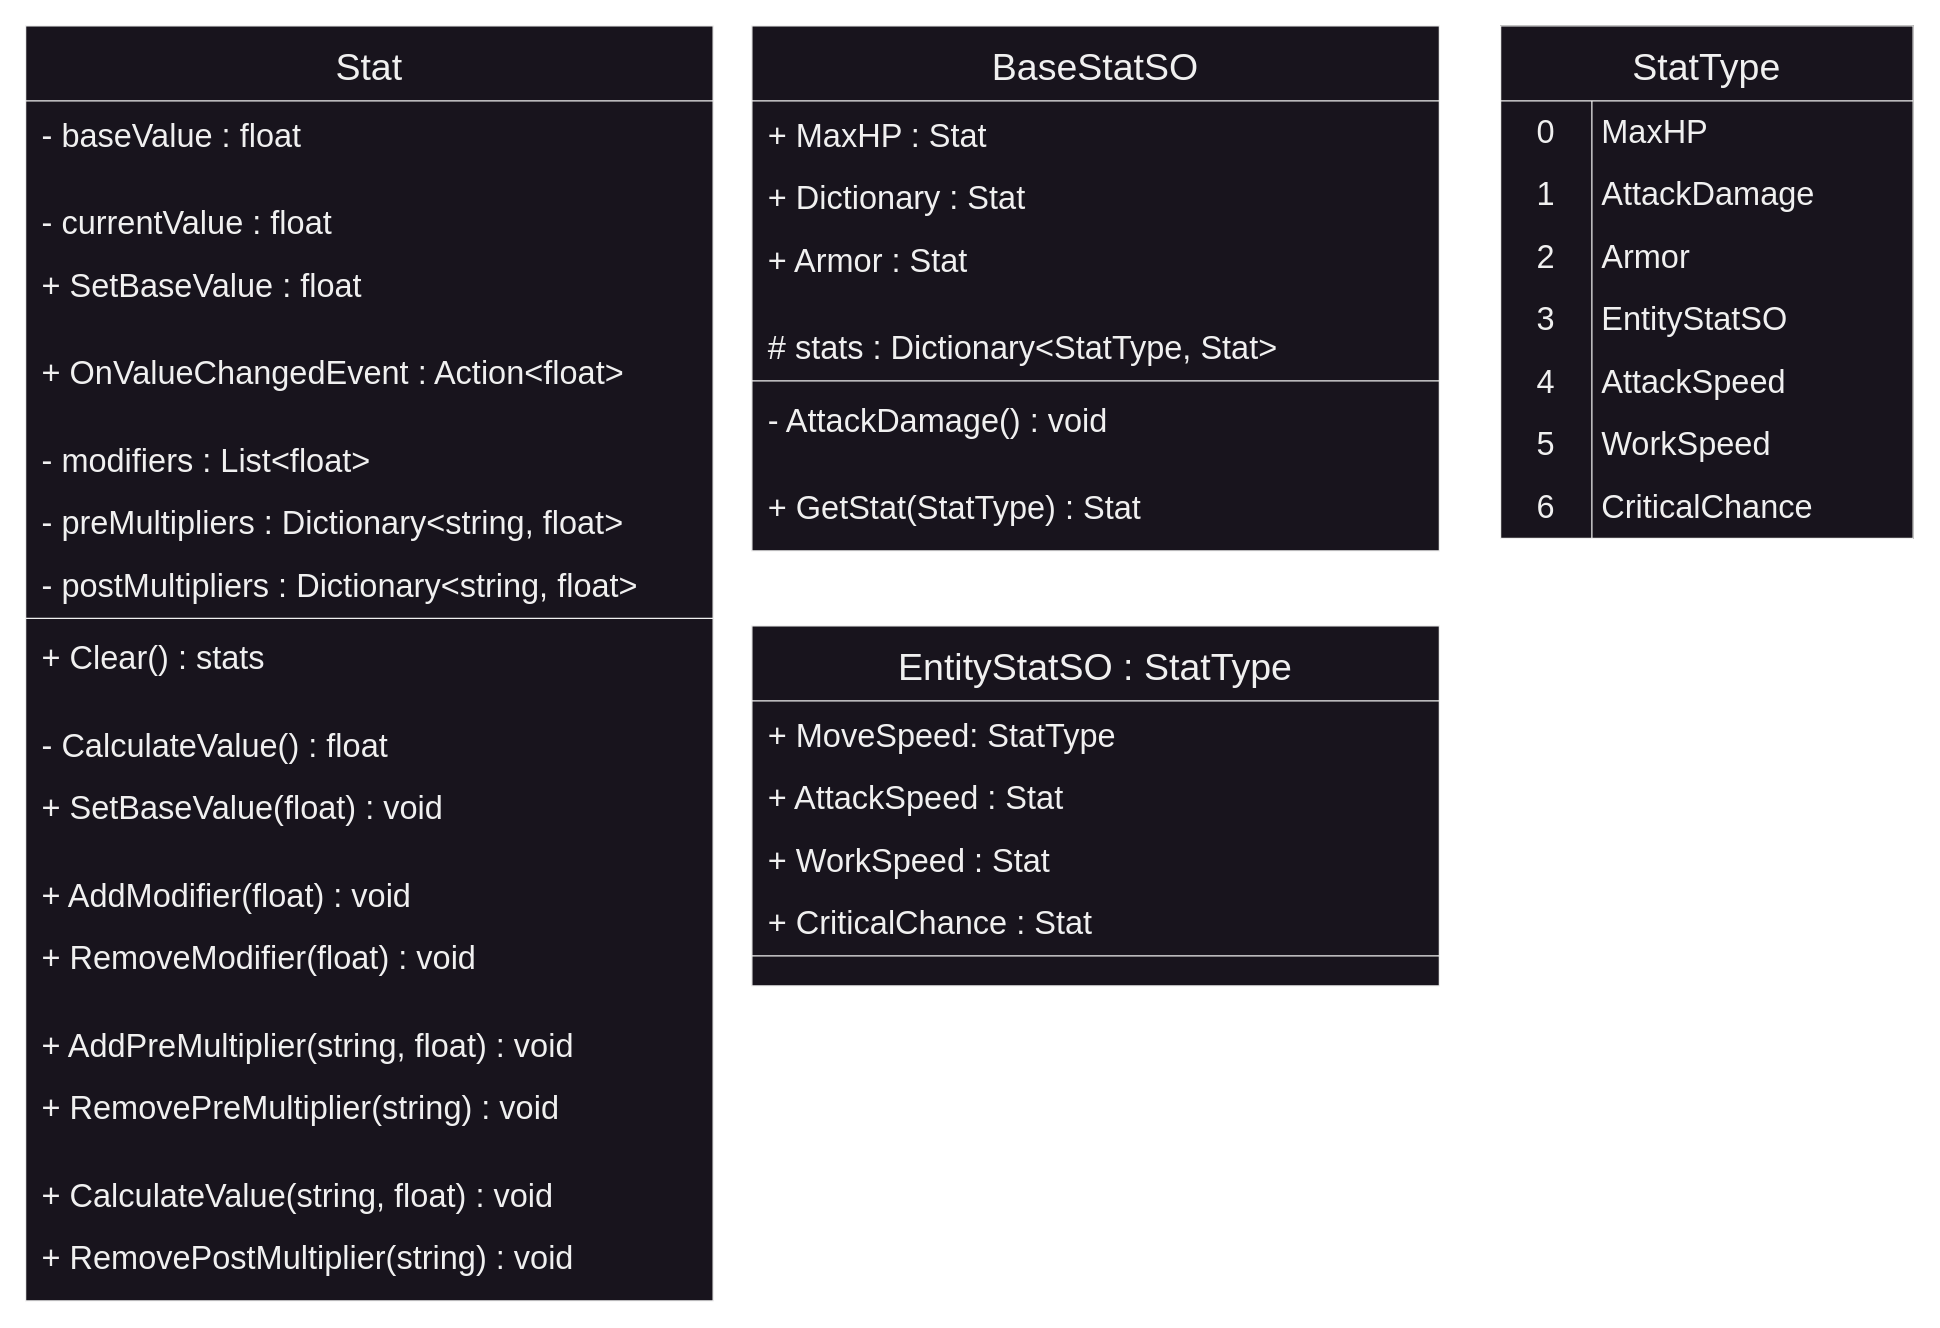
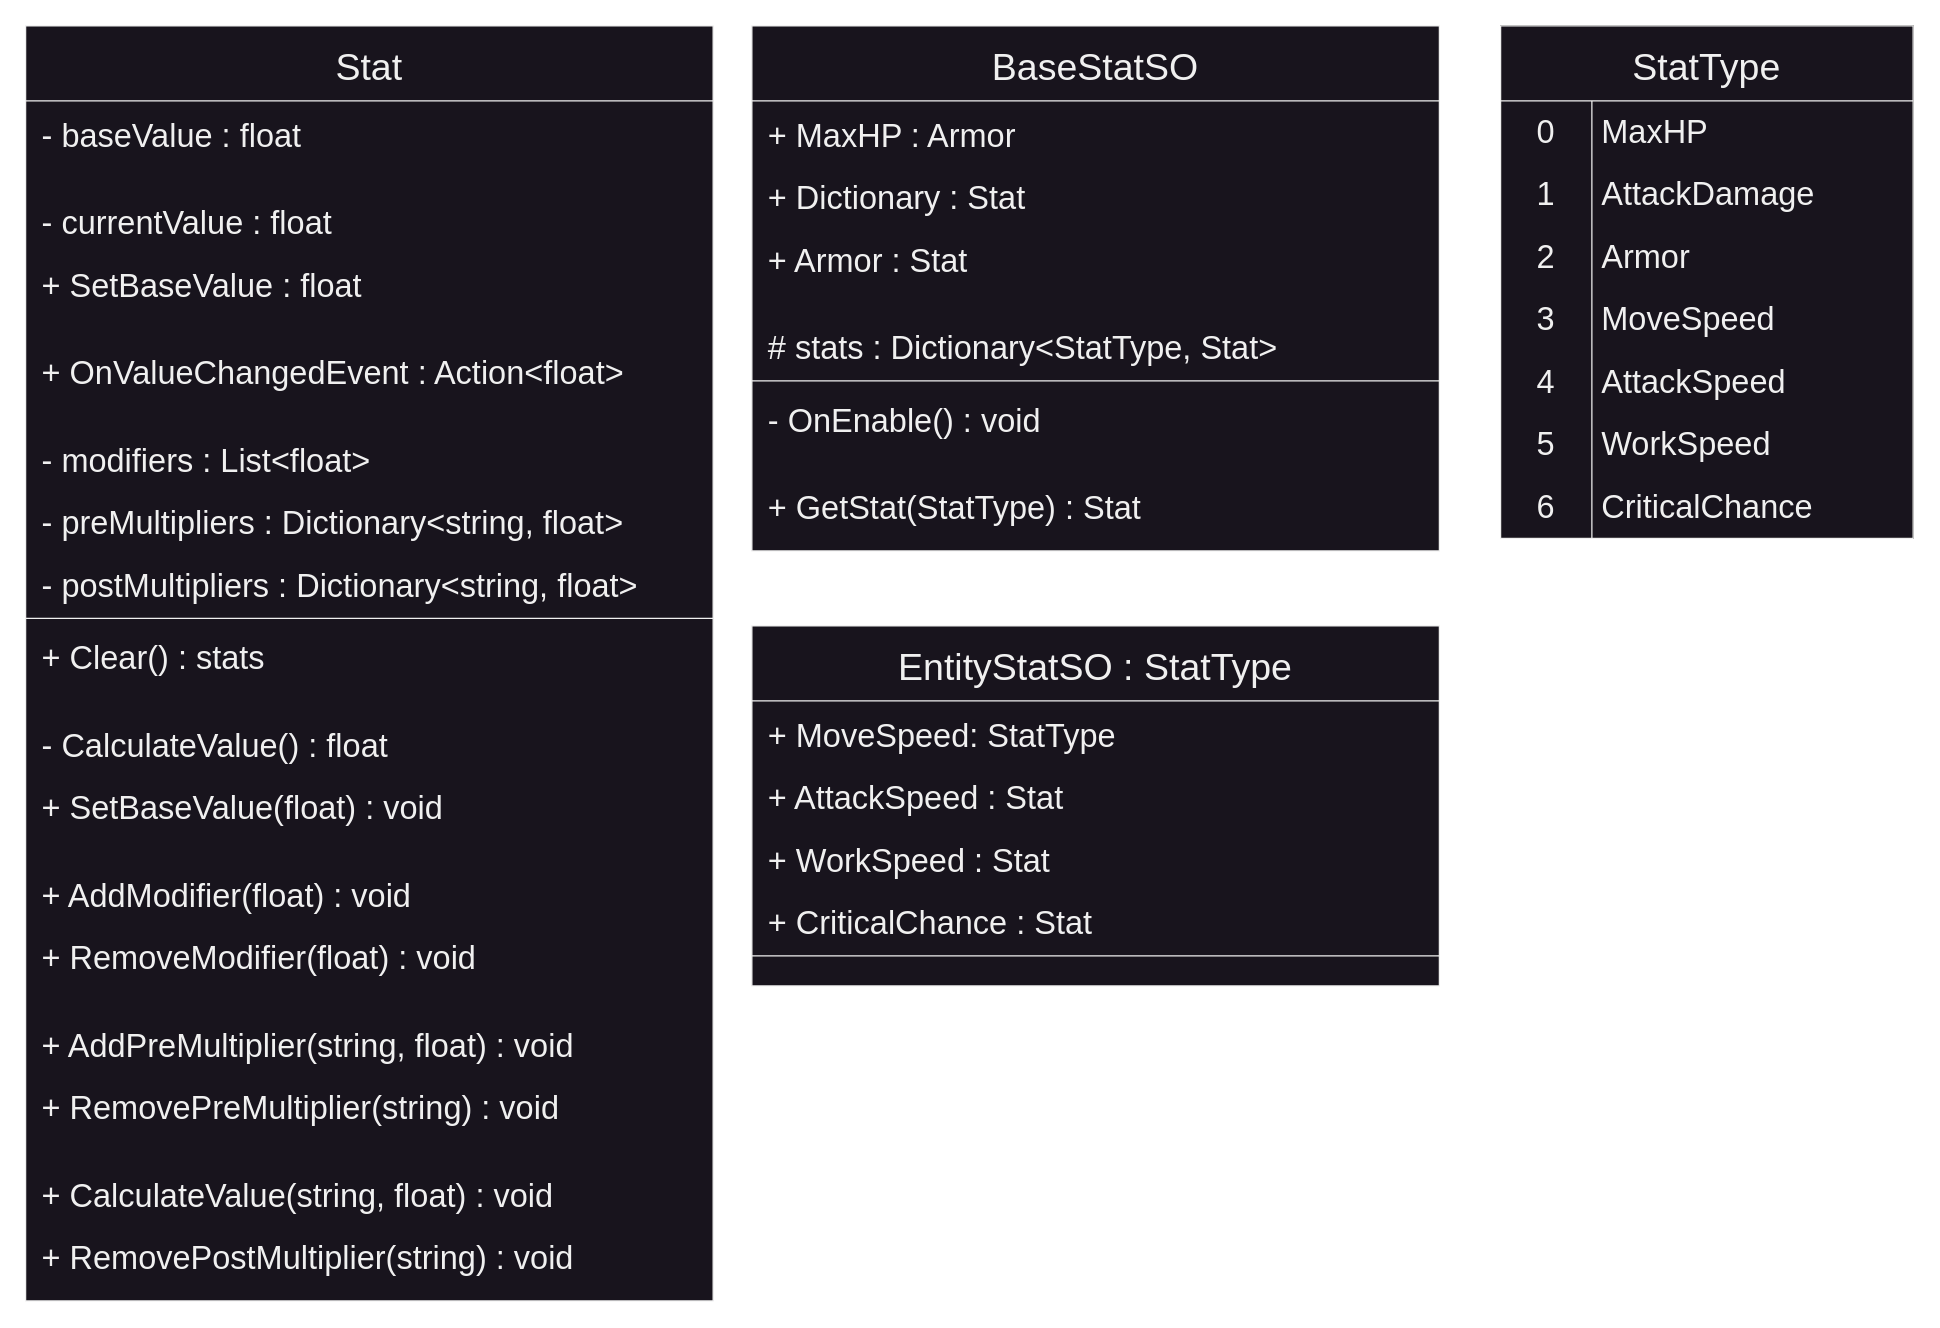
(869, 135) -> (878, 135)
(1707, 319) -> (1684, 319)
(947, 420) -> (906, 420)
